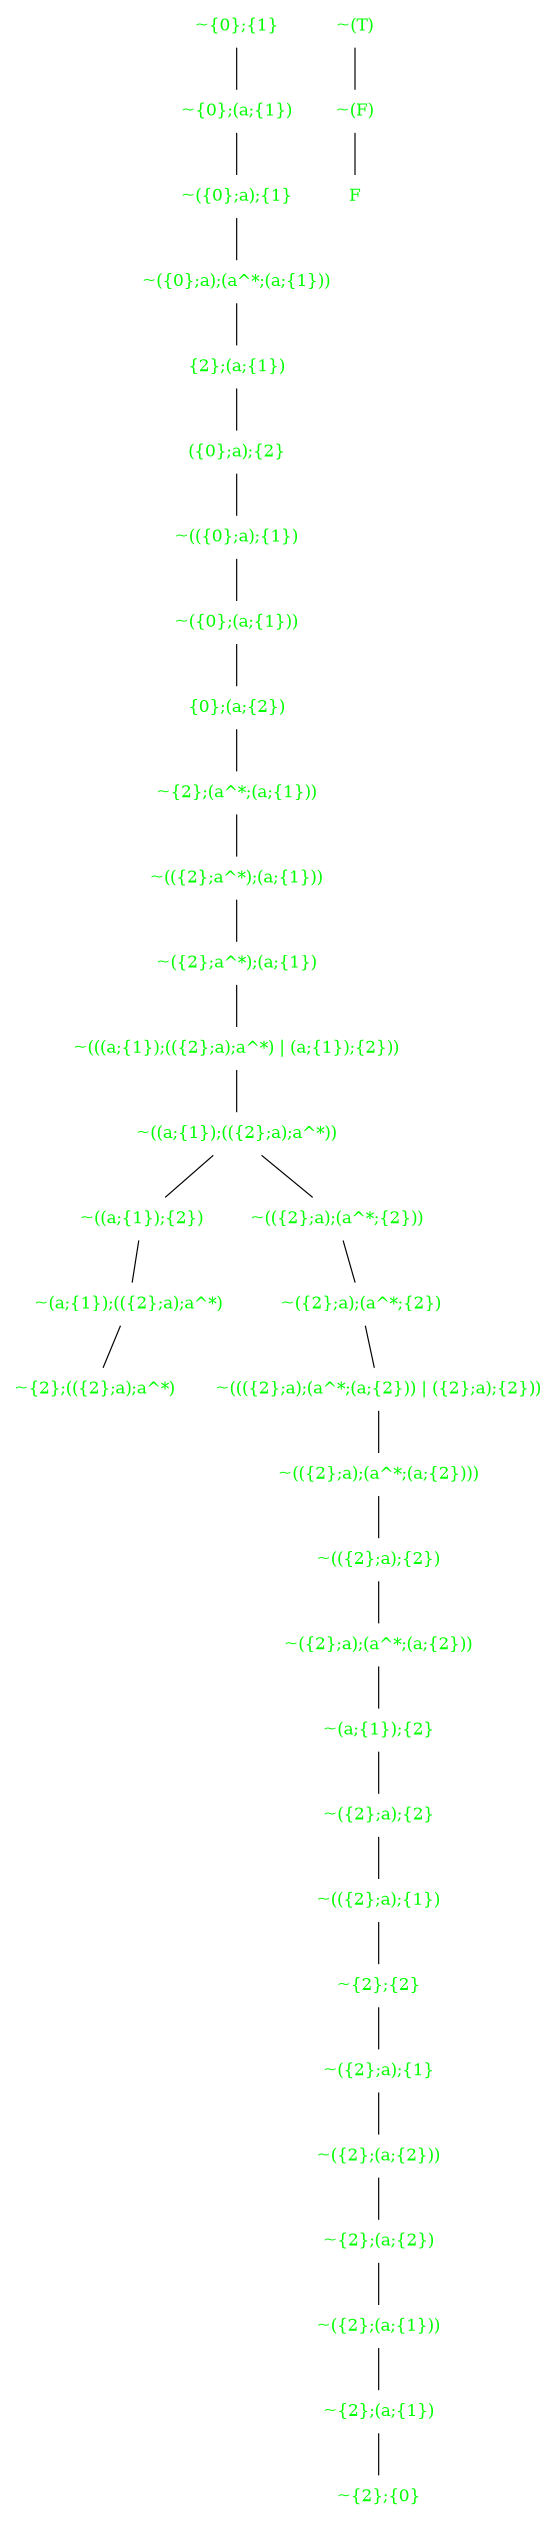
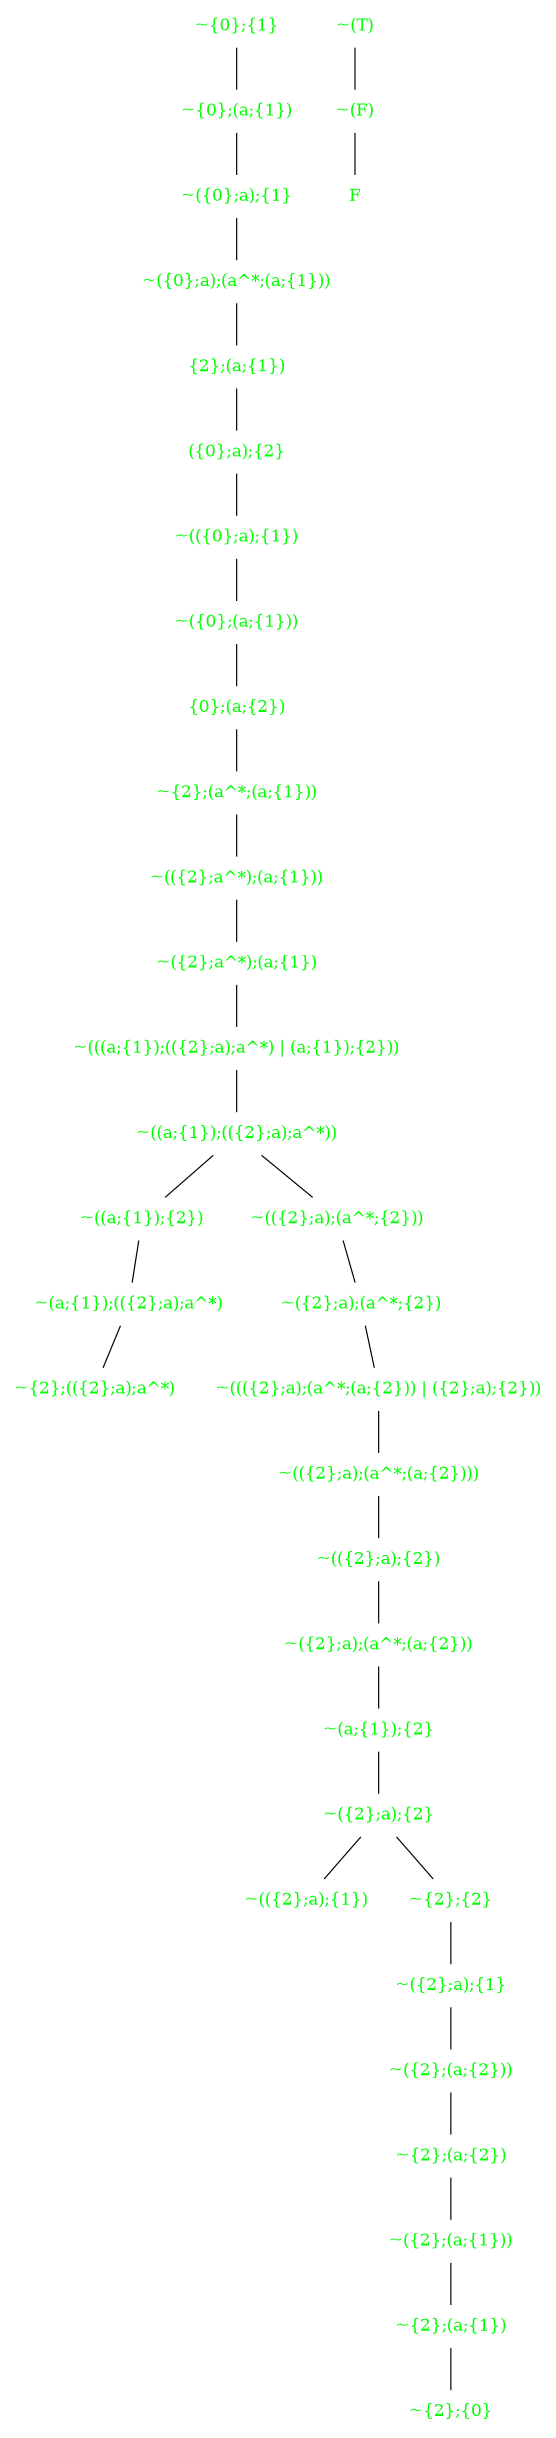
(379, 1943) -> (415, 1858)
